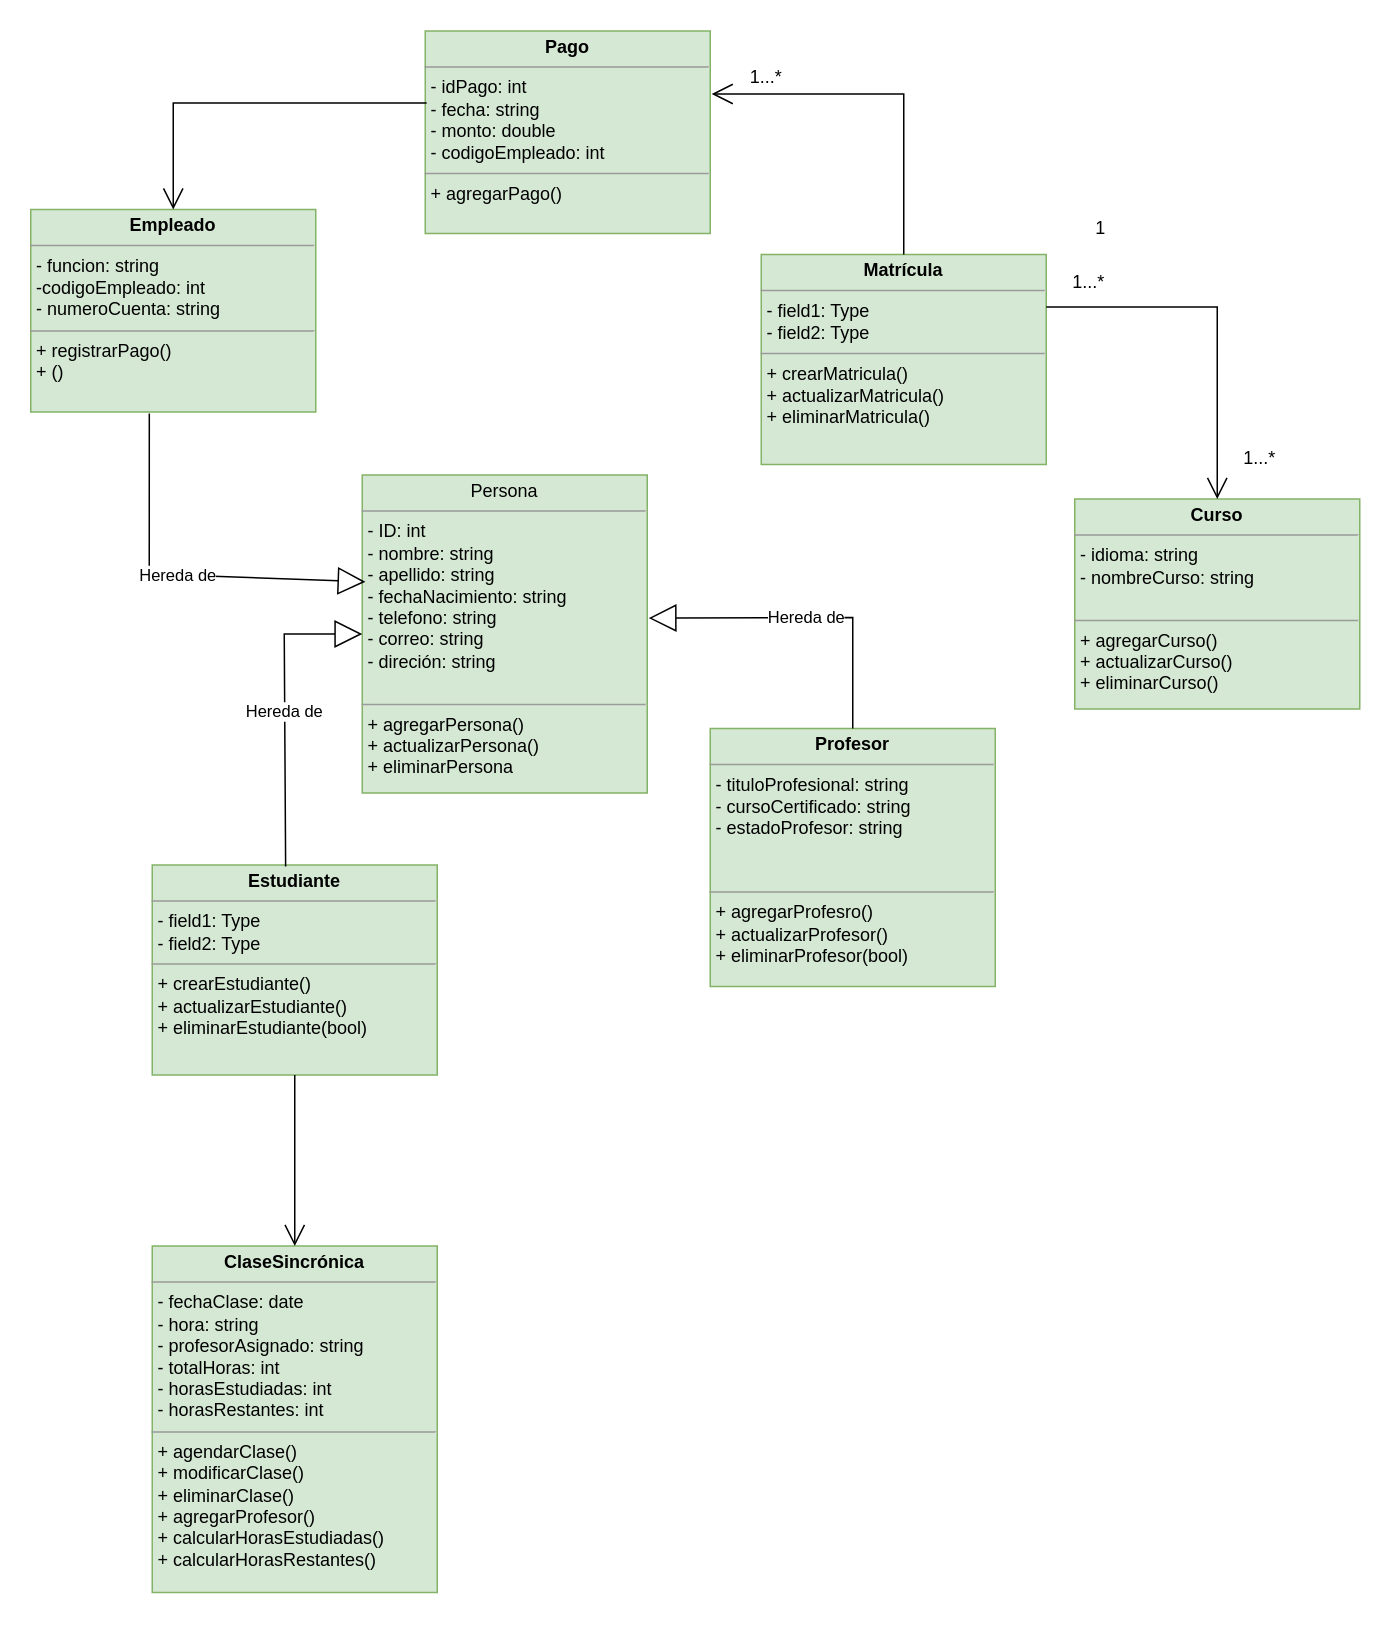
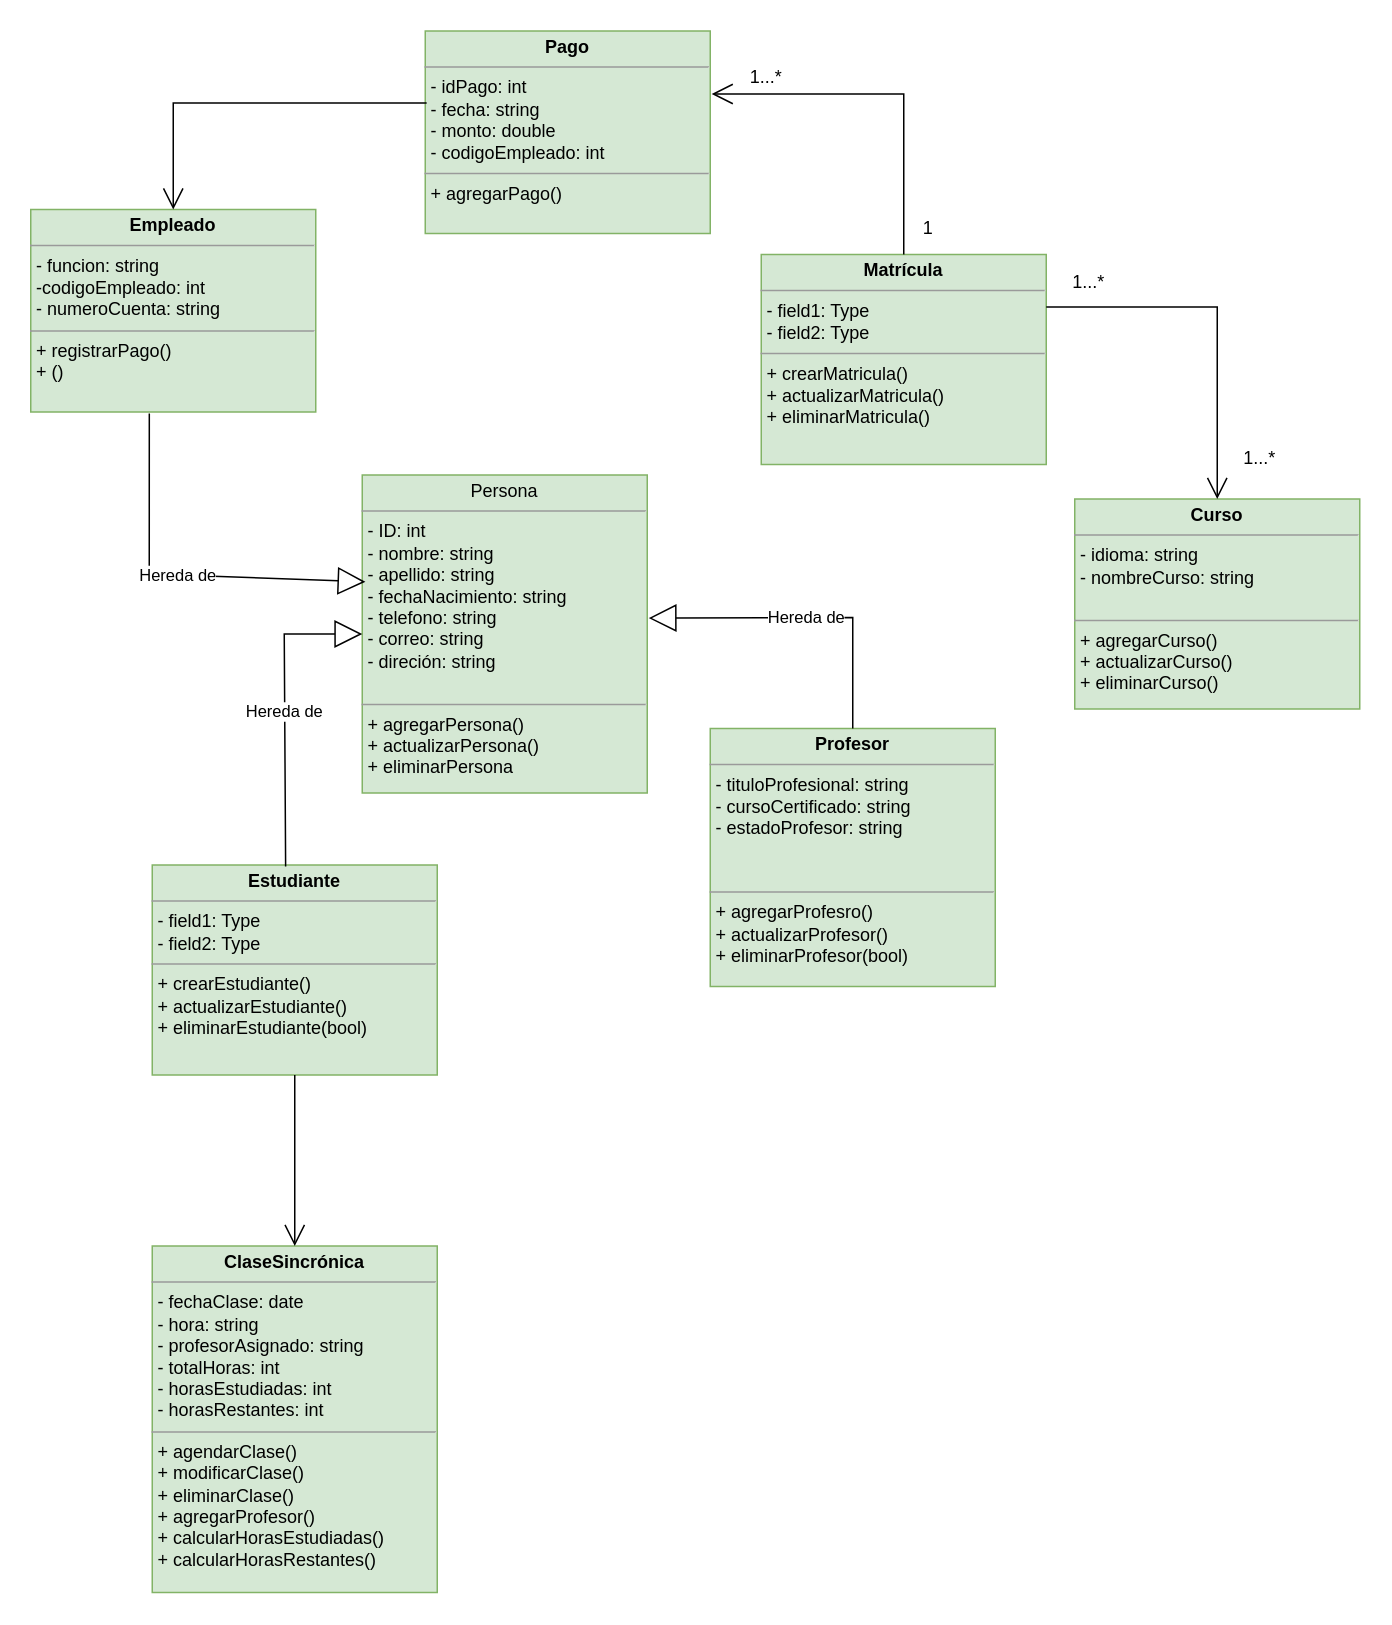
(1100, 229) -> (927, 229)
